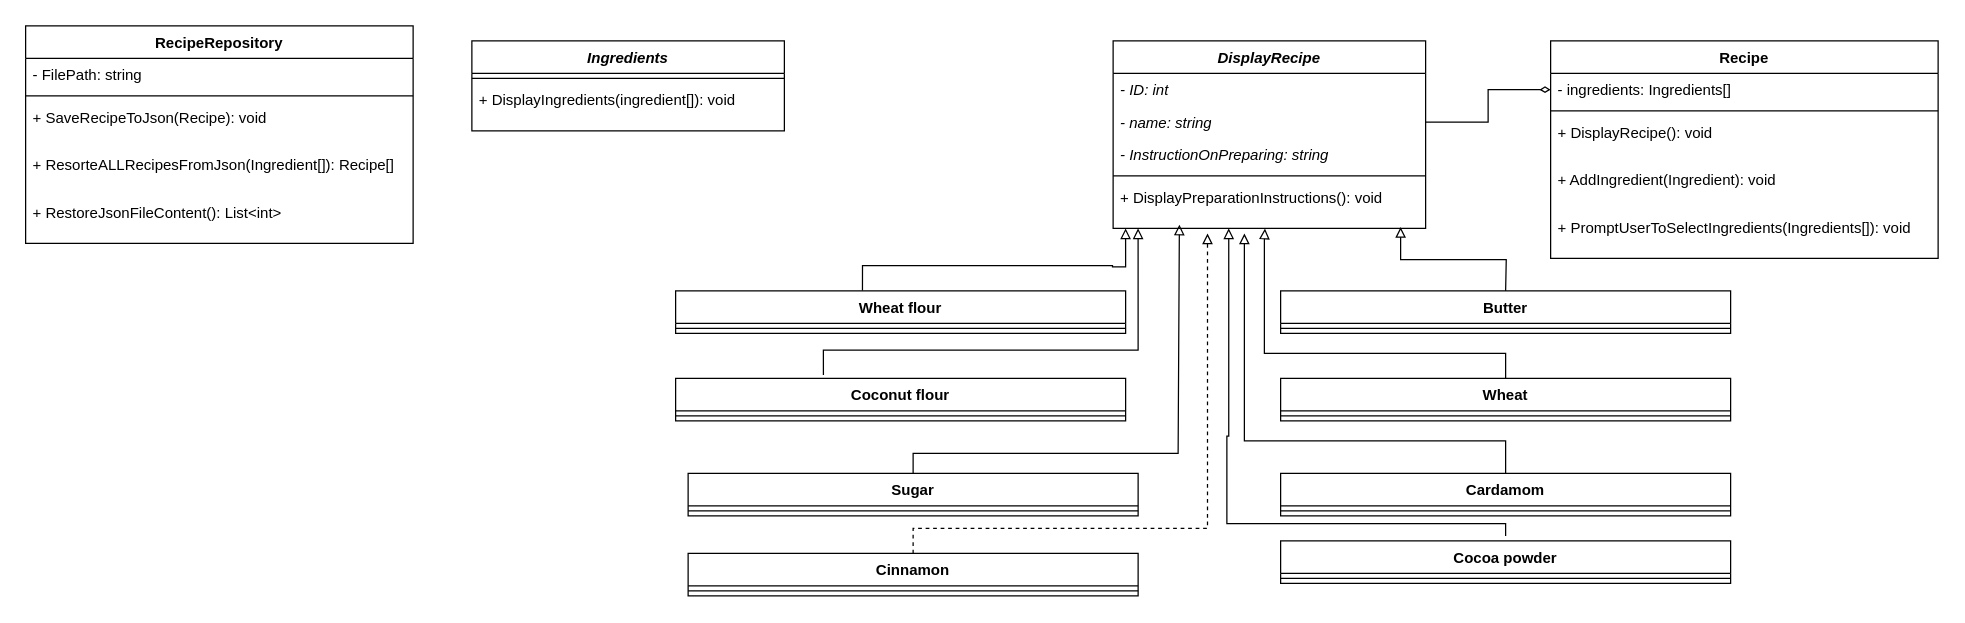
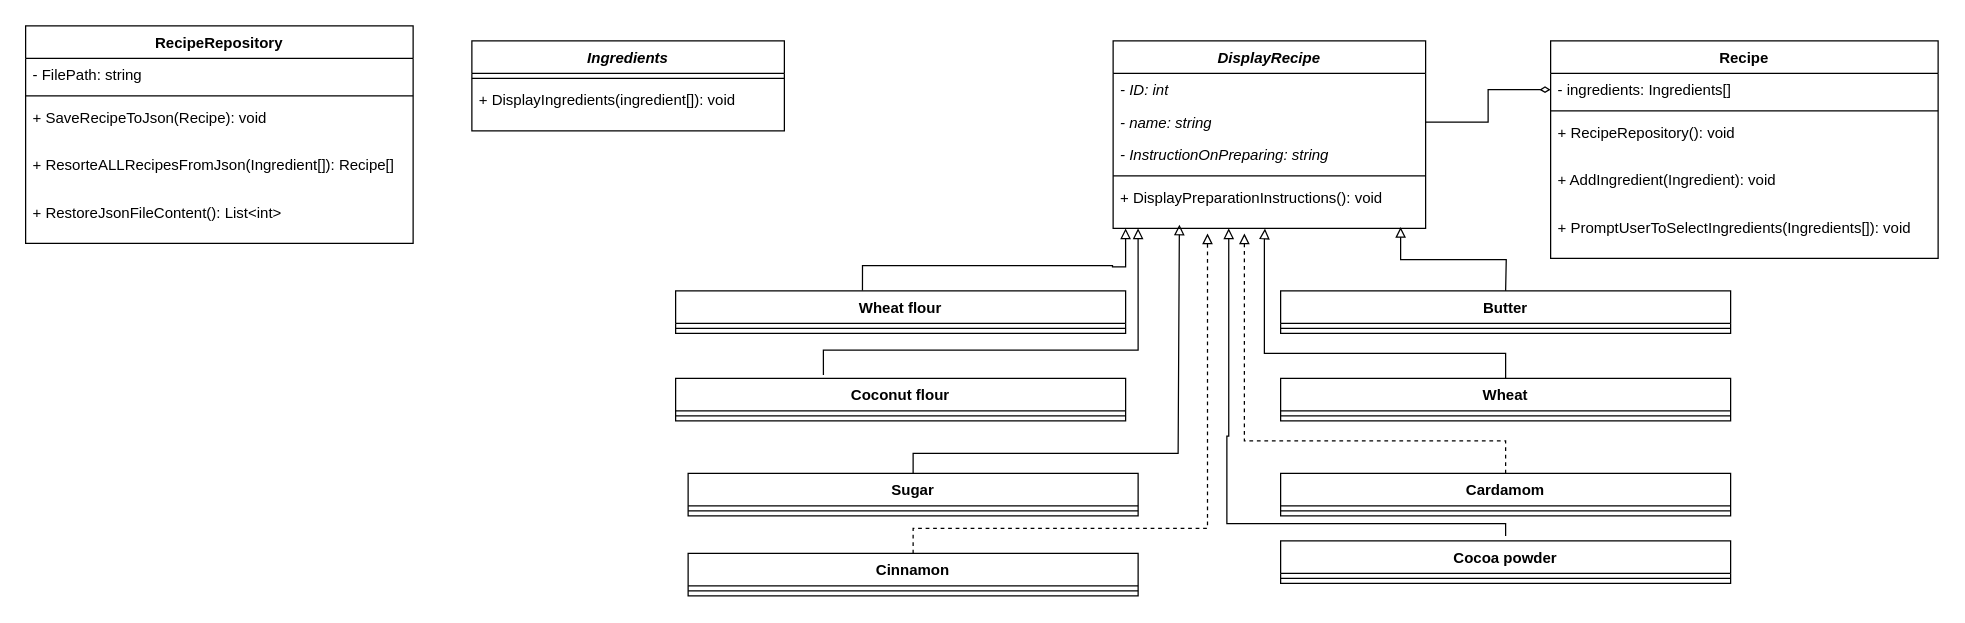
(1641, 133) -> (1656, 133)
(1292, 441) -> (1292, 441)
